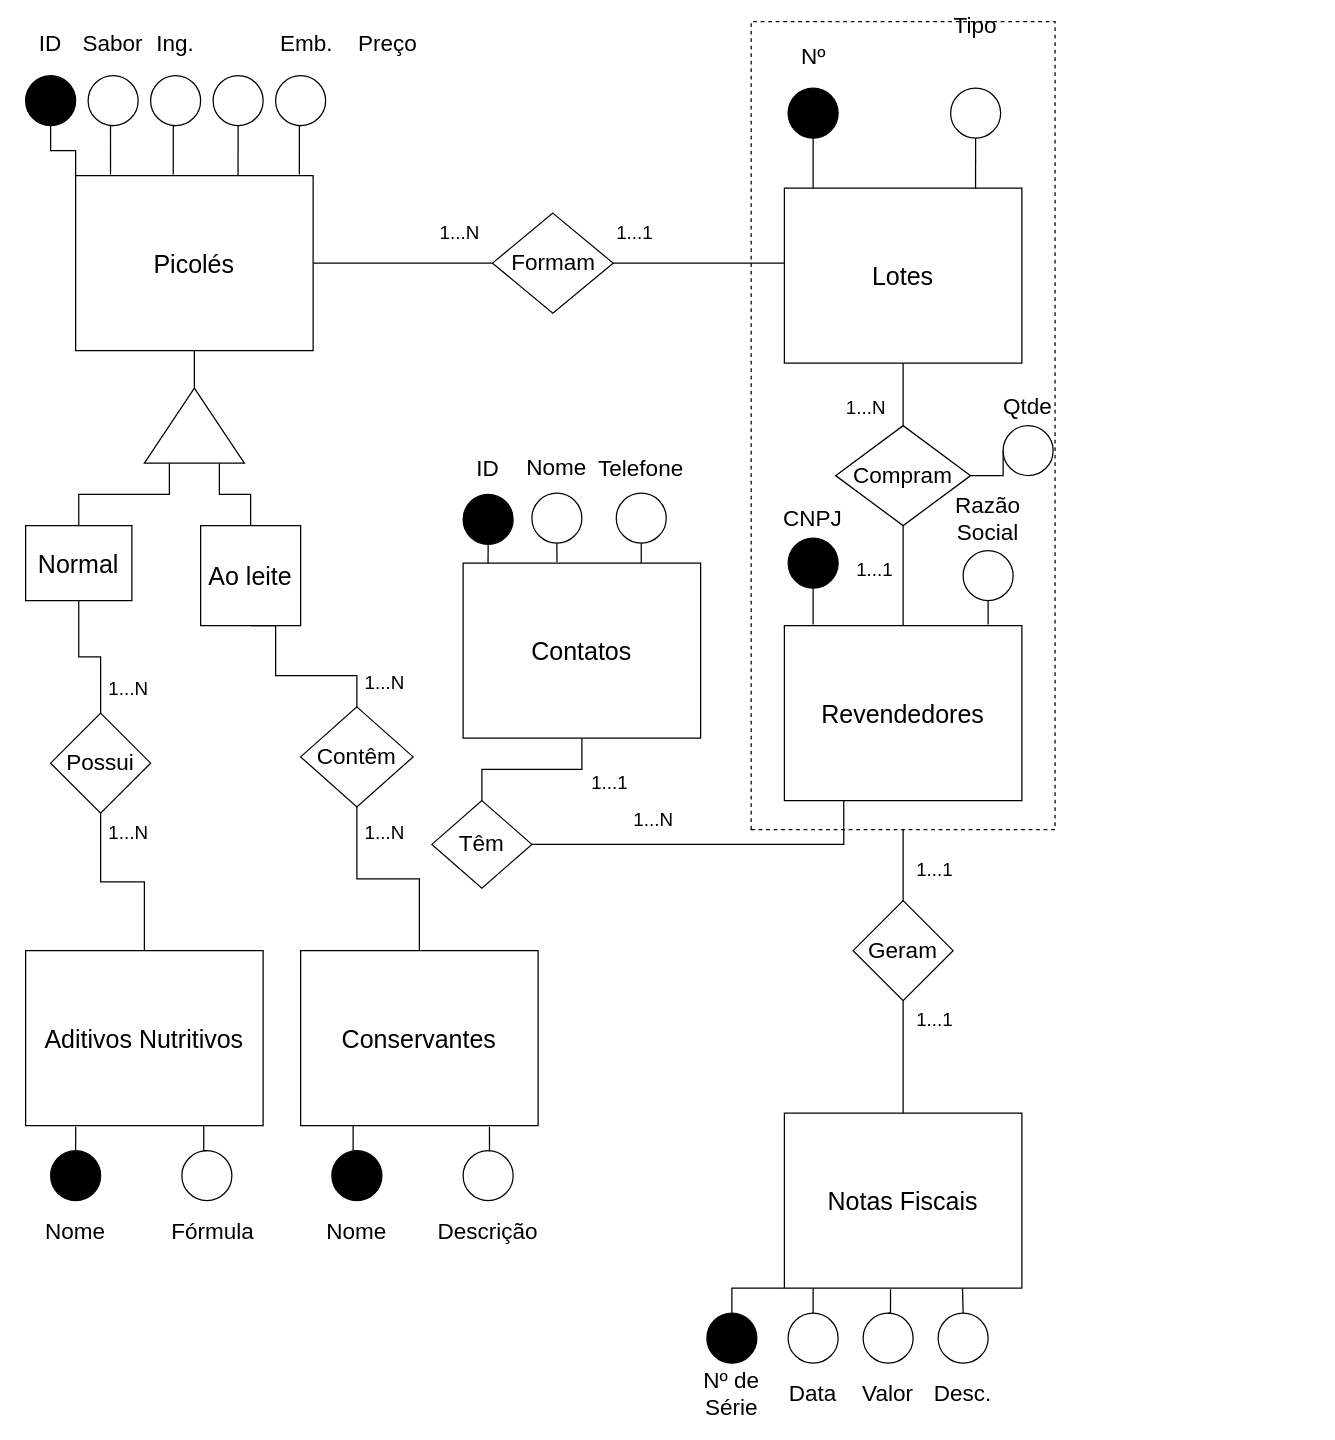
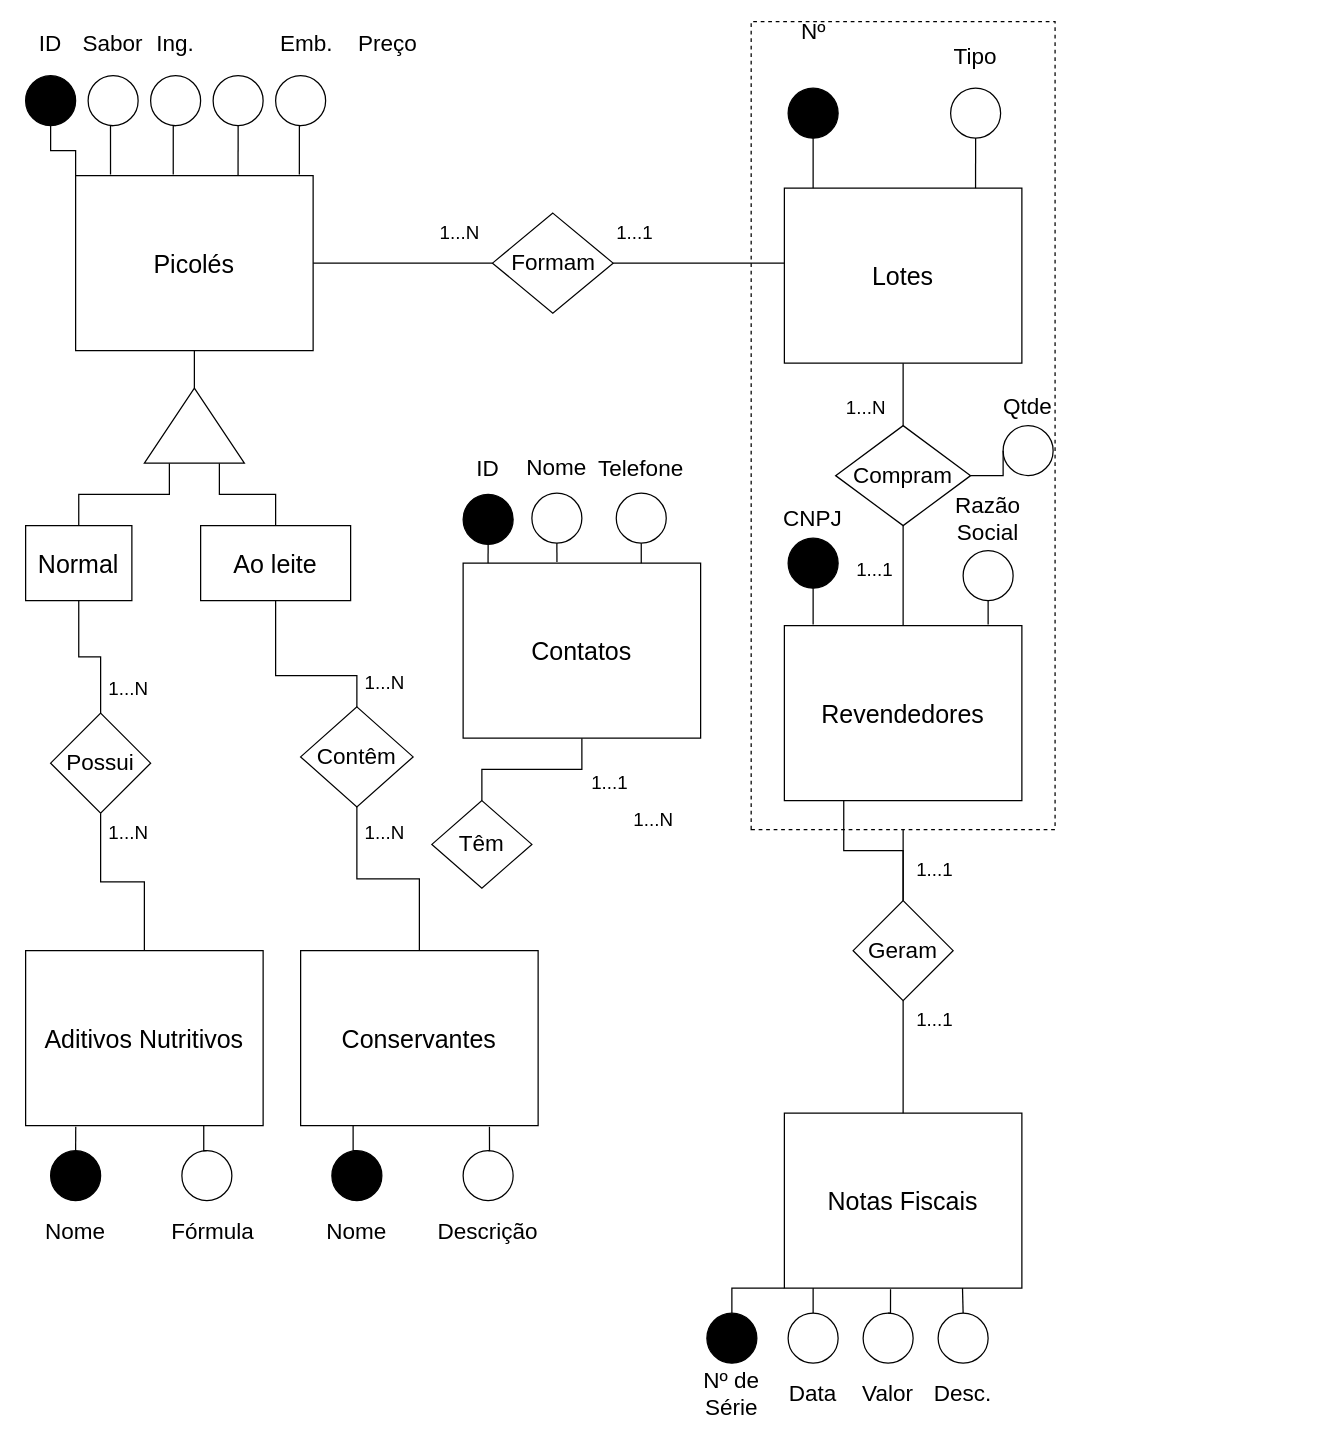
(976, 26) -> (976, 57)
(813, 57) -> (813, 32)
(251, 576) -> (276, 563)
(689, 844) -> (867, 851)
